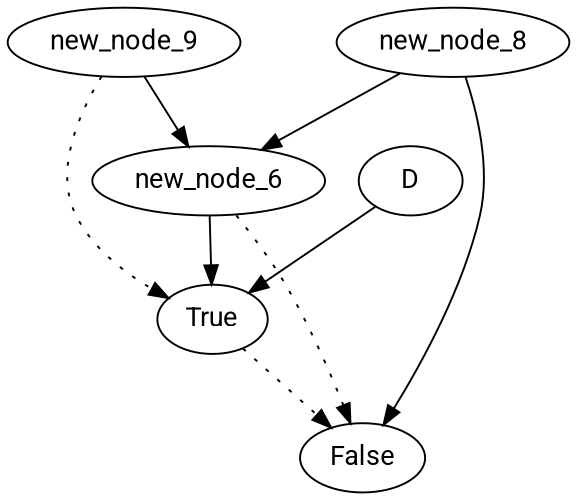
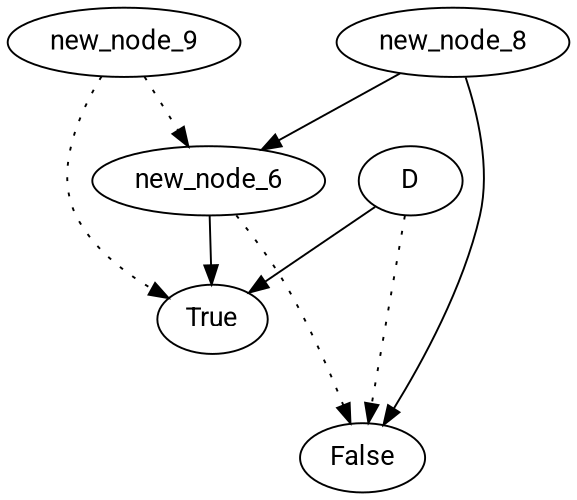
(161, 103) -> (161, 103)
(280, 381) -> (388, 309)
